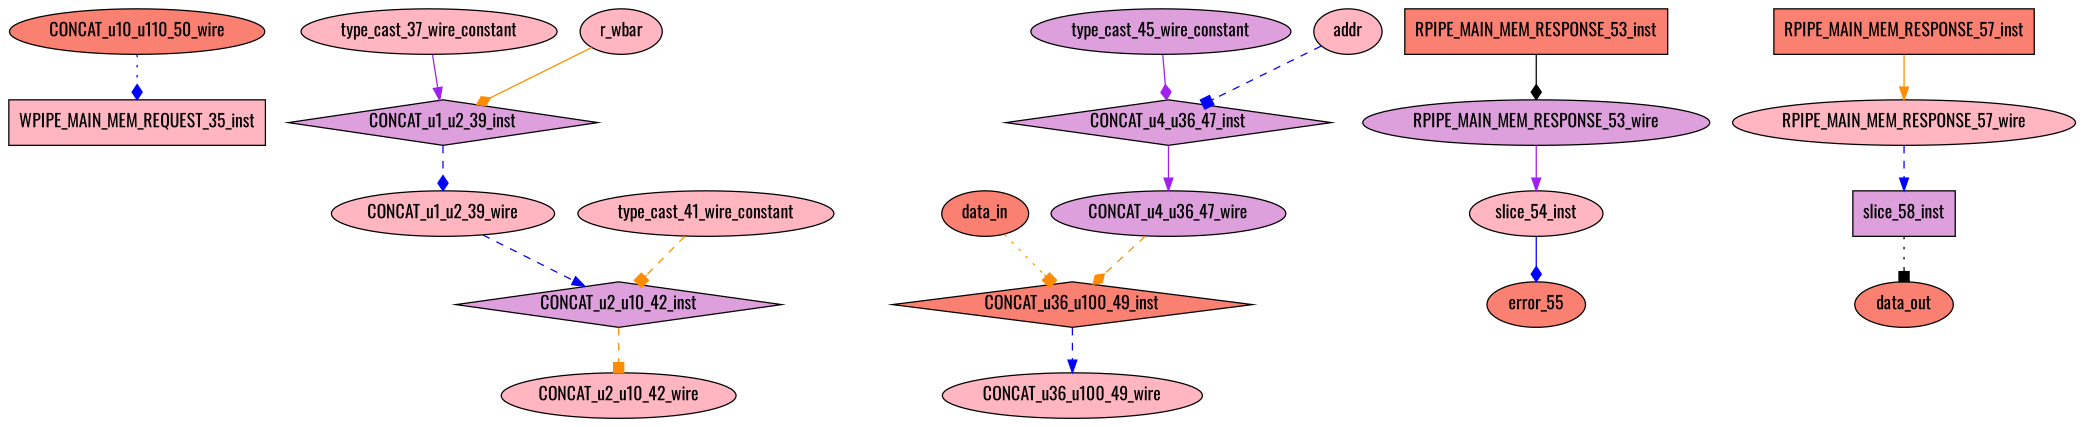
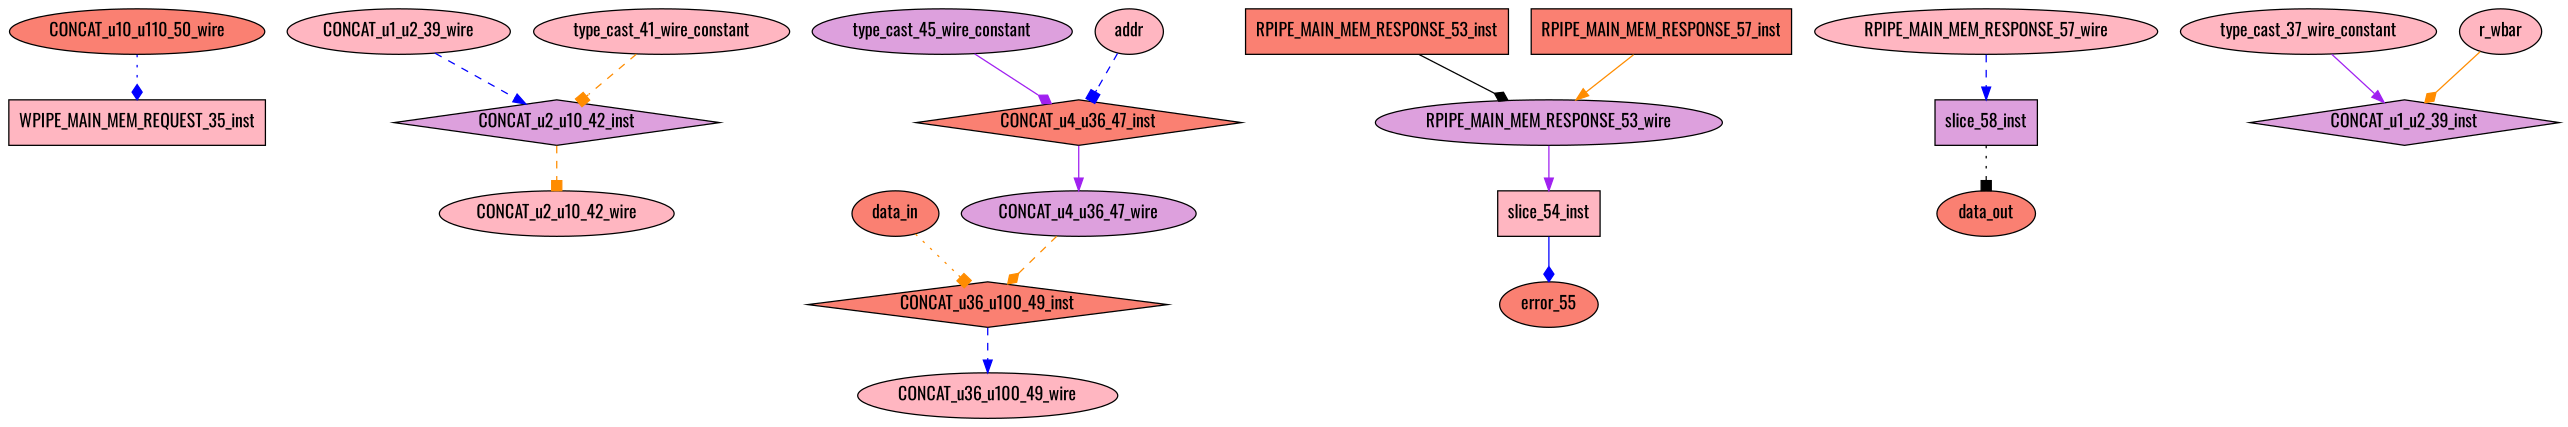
(1904, 71) -> (1610, 73)
(1168, 123) -> (1079, 123)
(443, 161) -> none
(1536, 214) -> (1549, 214)
